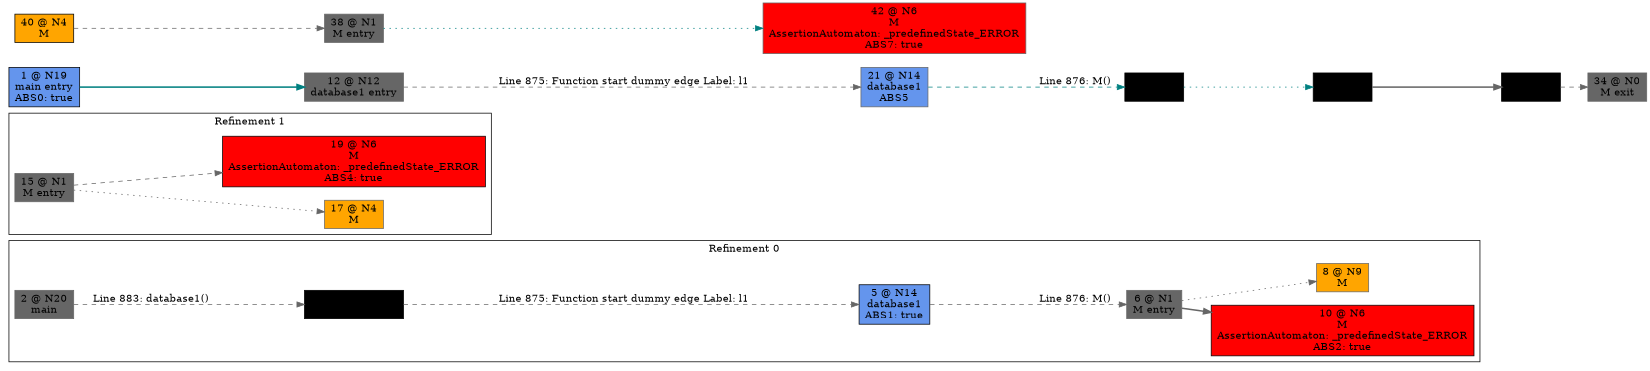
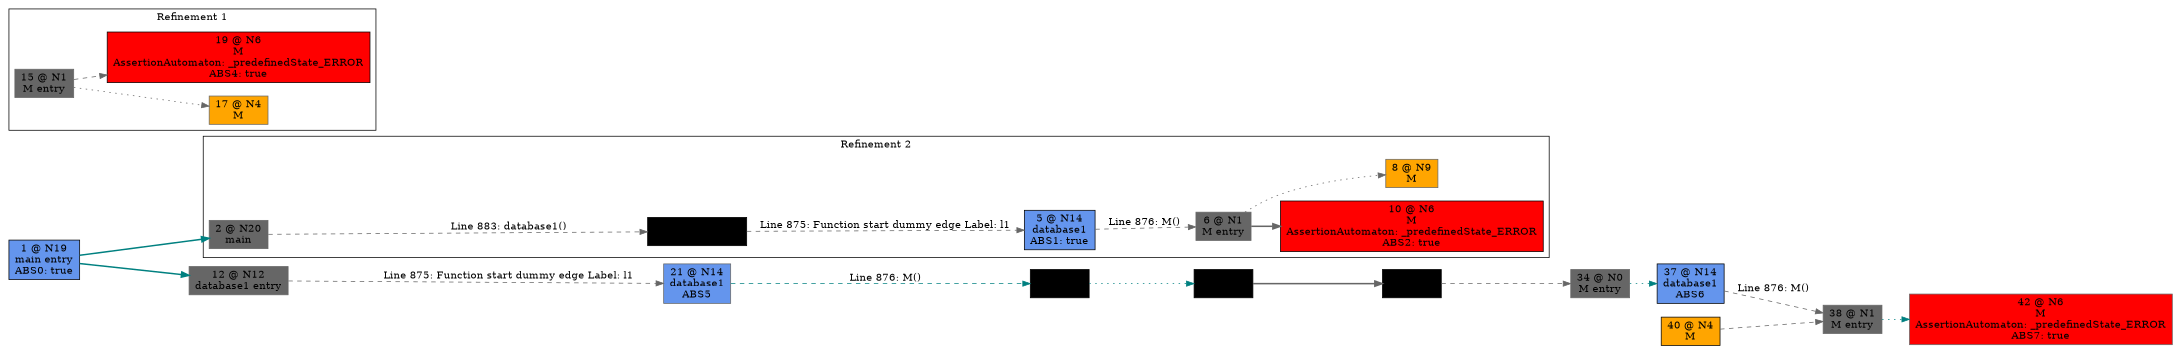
(1617, 87) -> (1600, 284)
none -> (141, 247)
(744, 249) -> (876, 145)
none -> (1691, 284)
